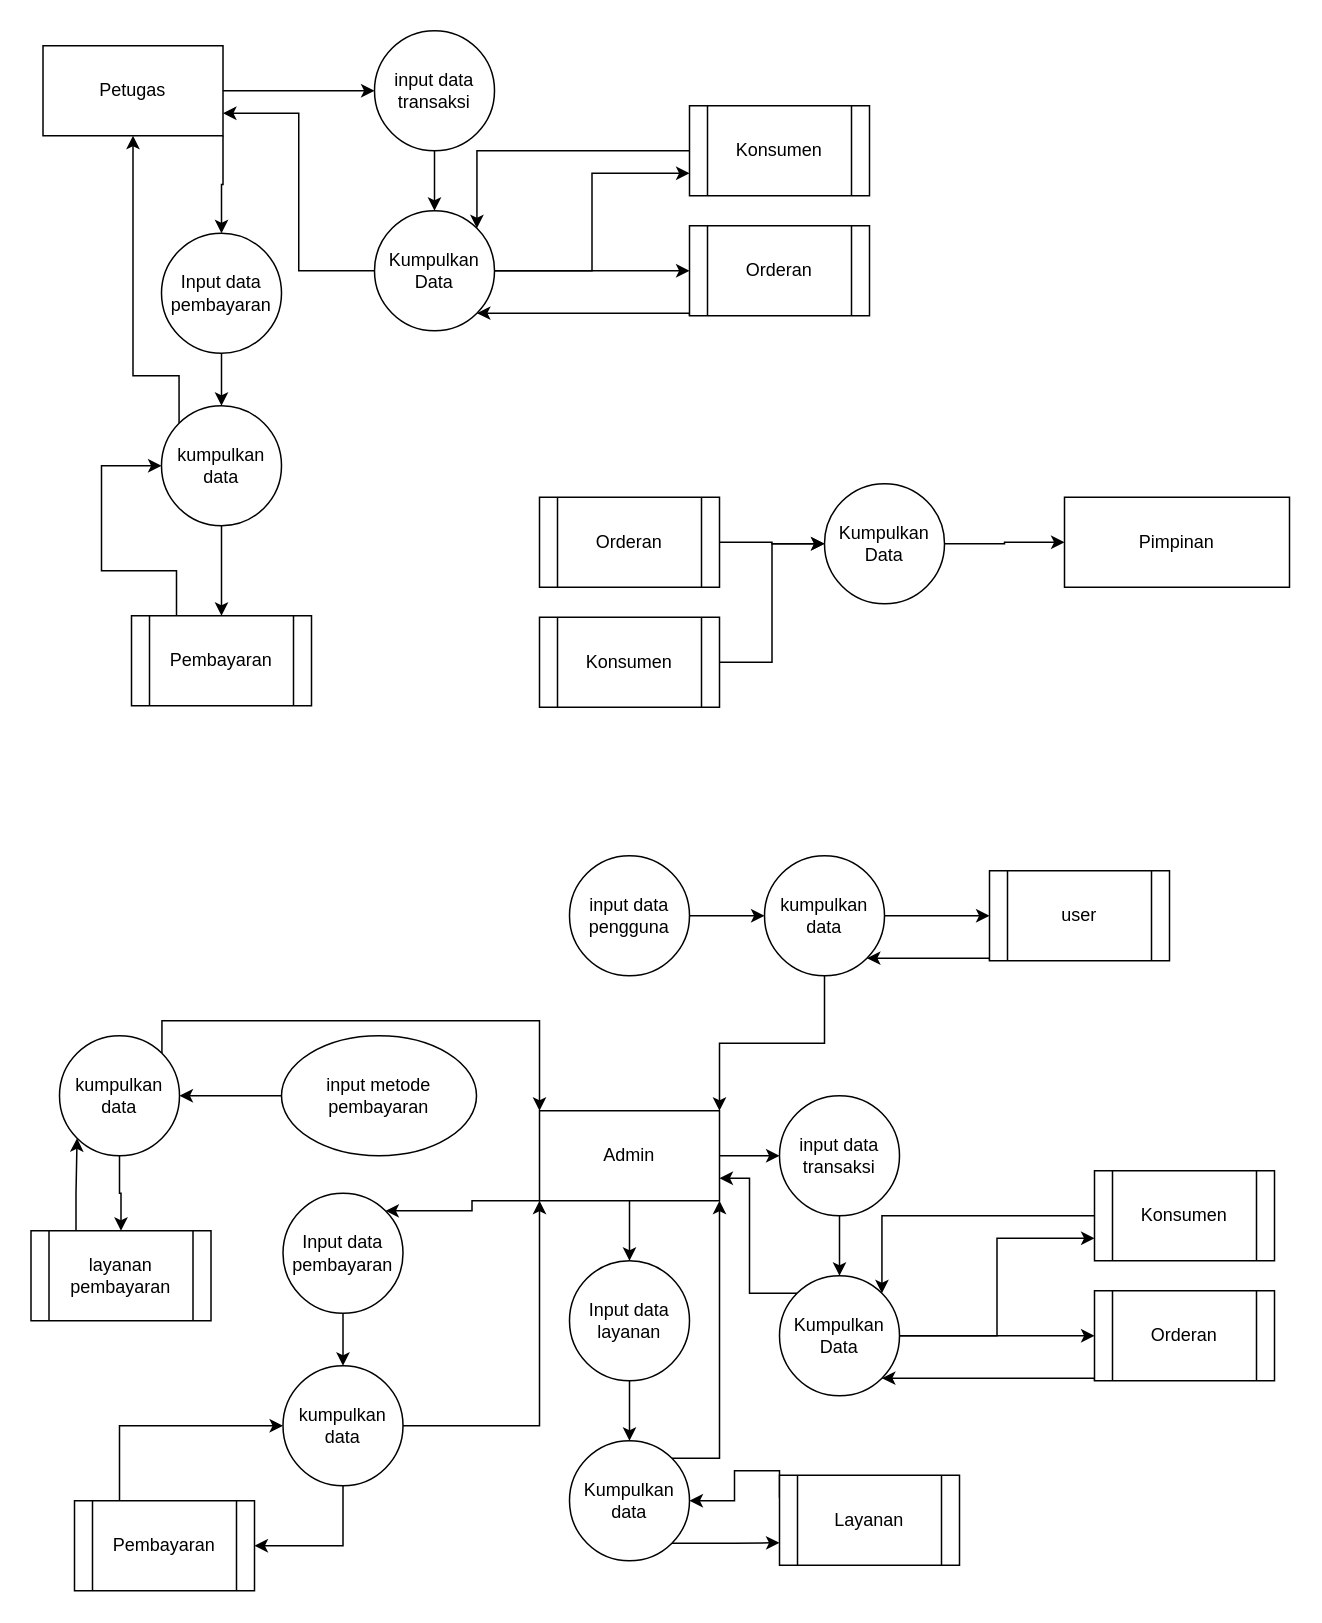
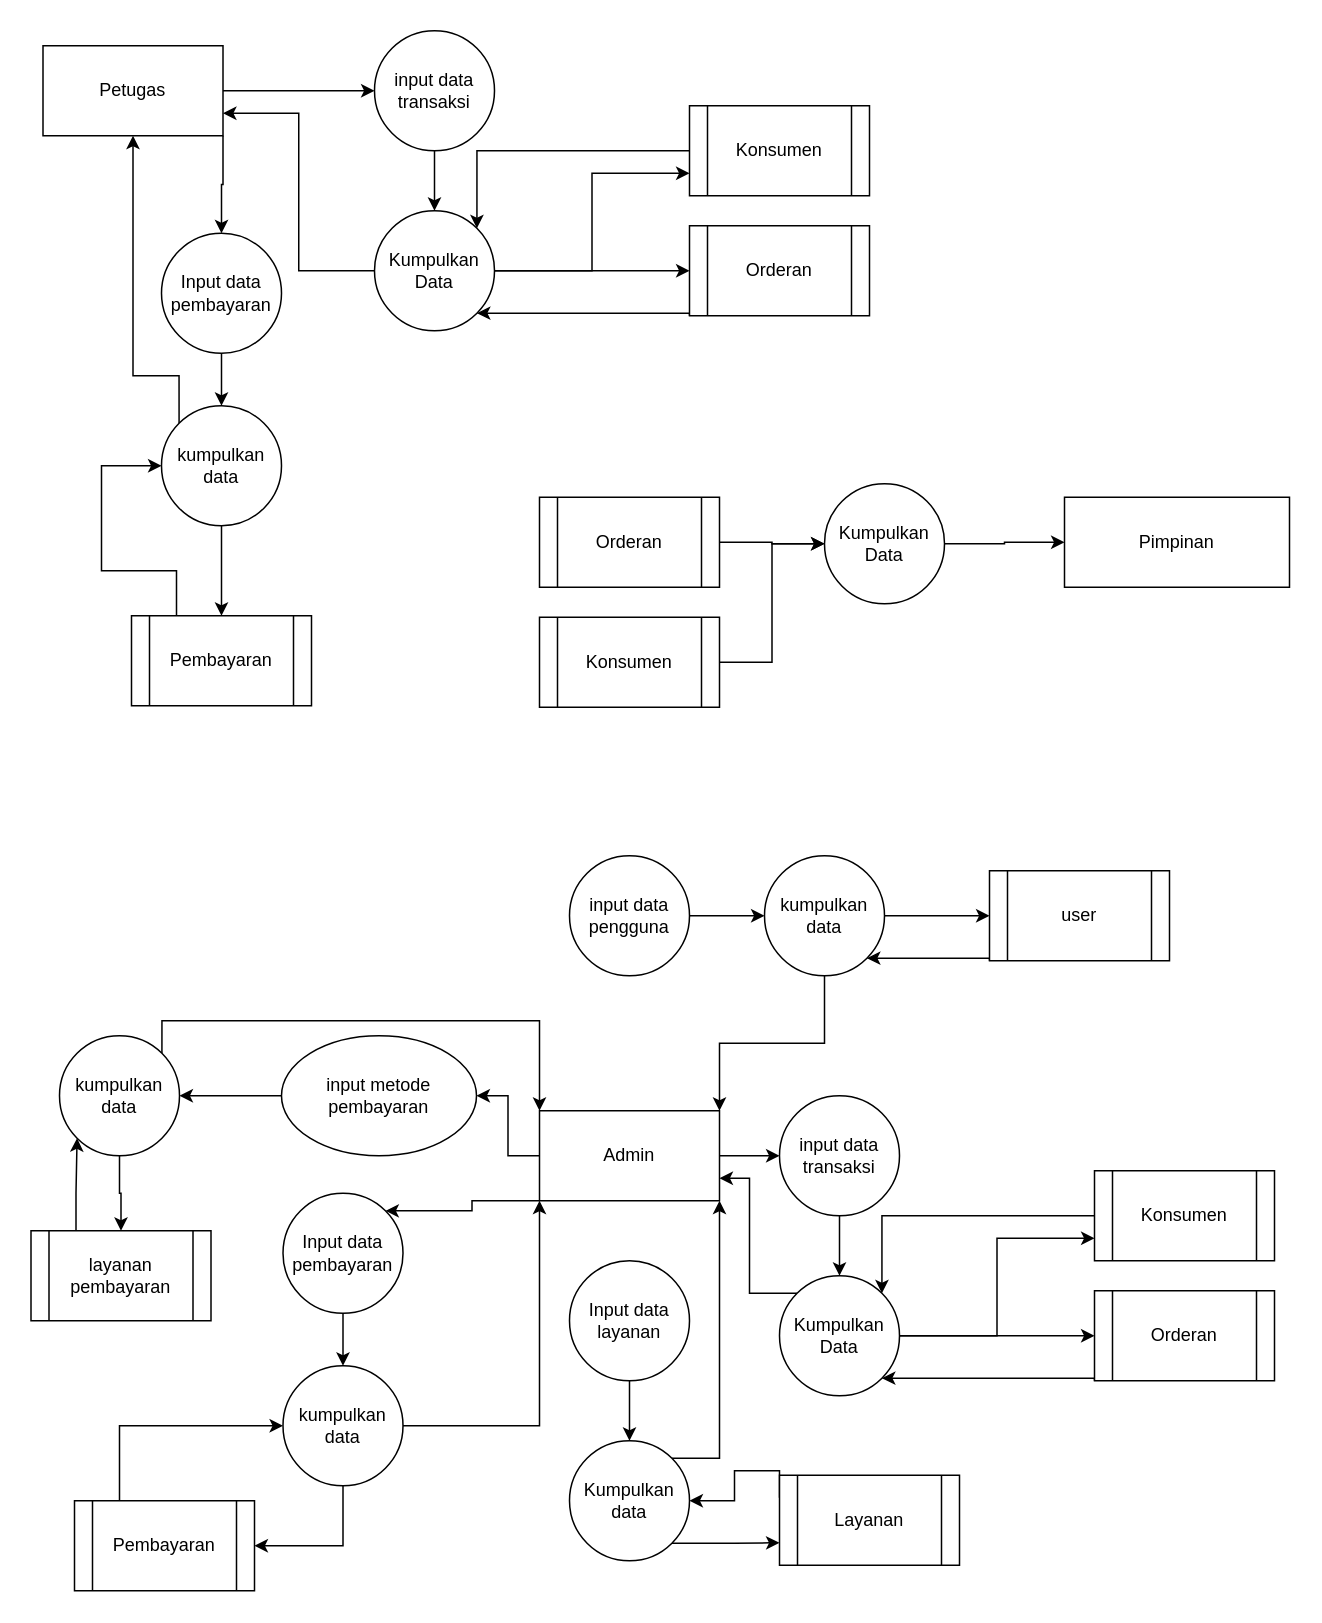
none -> (508, 1131)
(629, 1226) -> none
